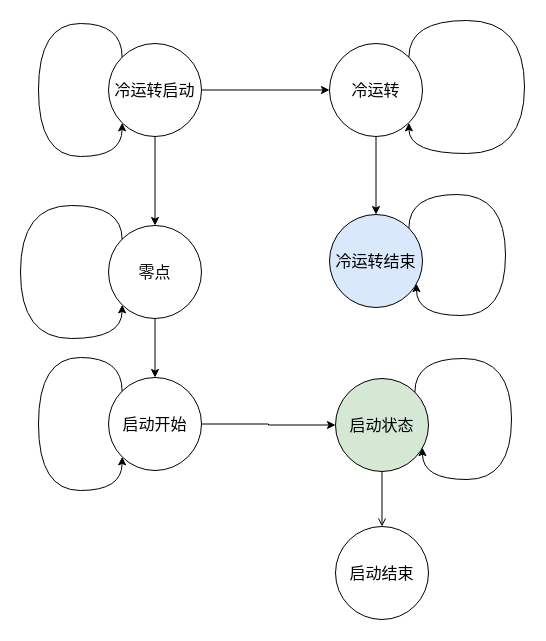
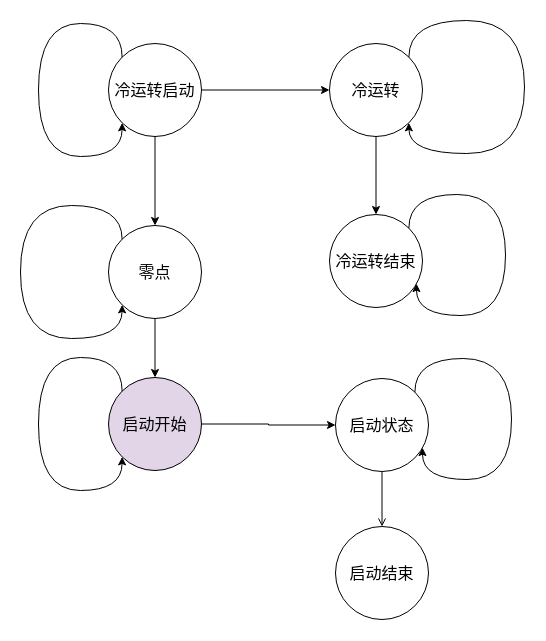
(376, 261) -> (376, 261)
(155, 424) -> (155, 424)
(382, 425) -> (382, 425)
